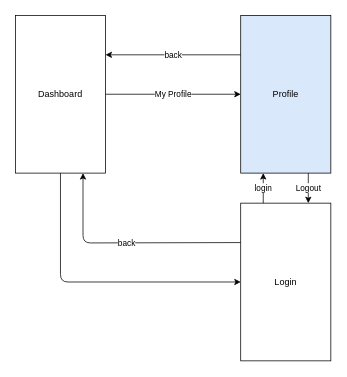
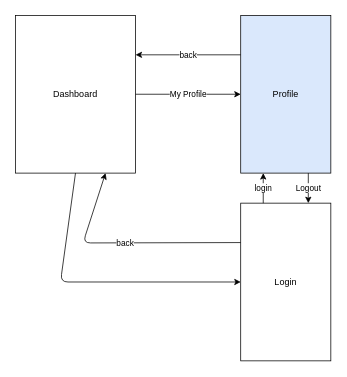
(60, 94) -> (75, 94)
